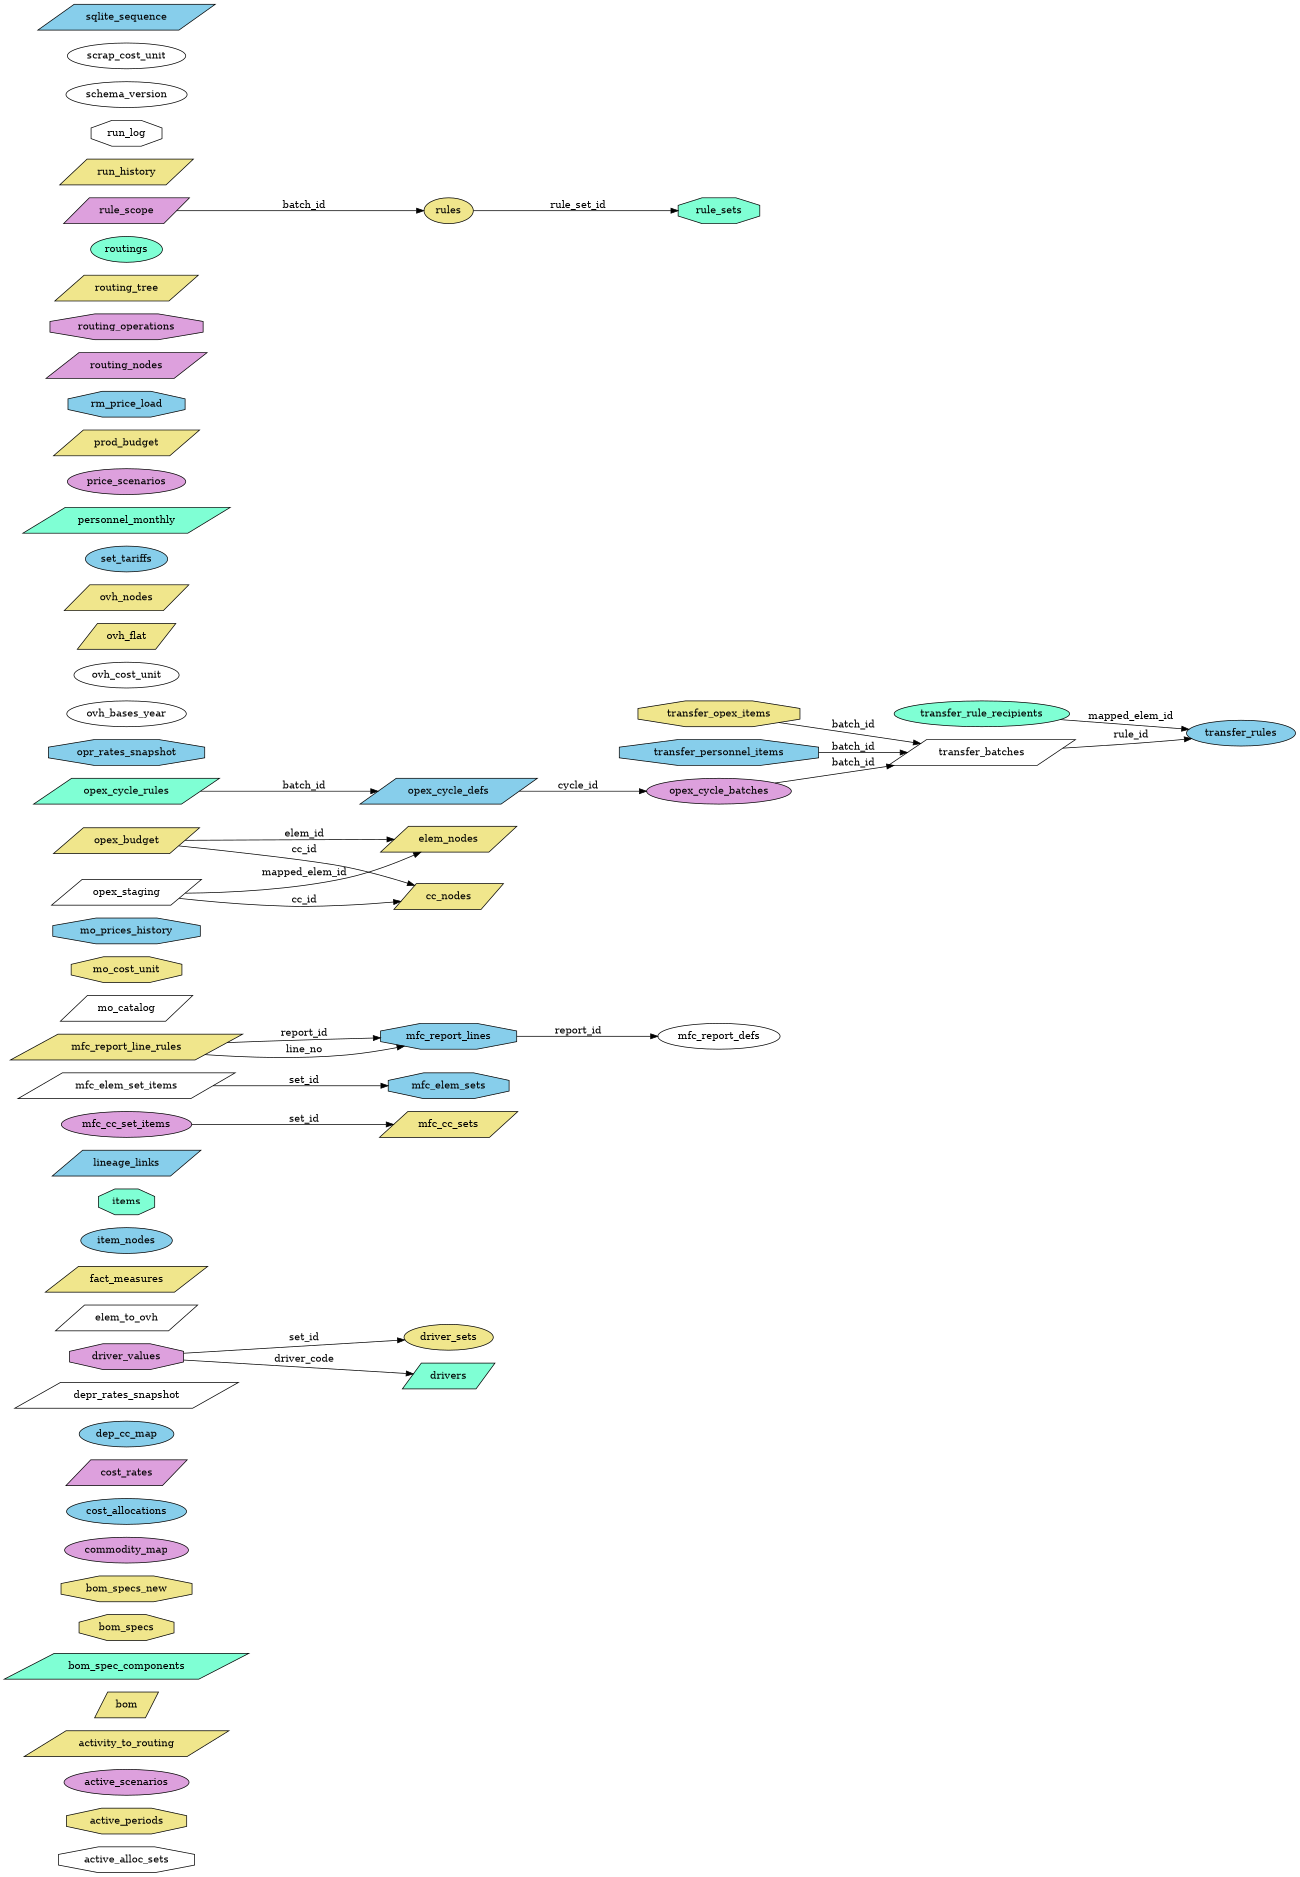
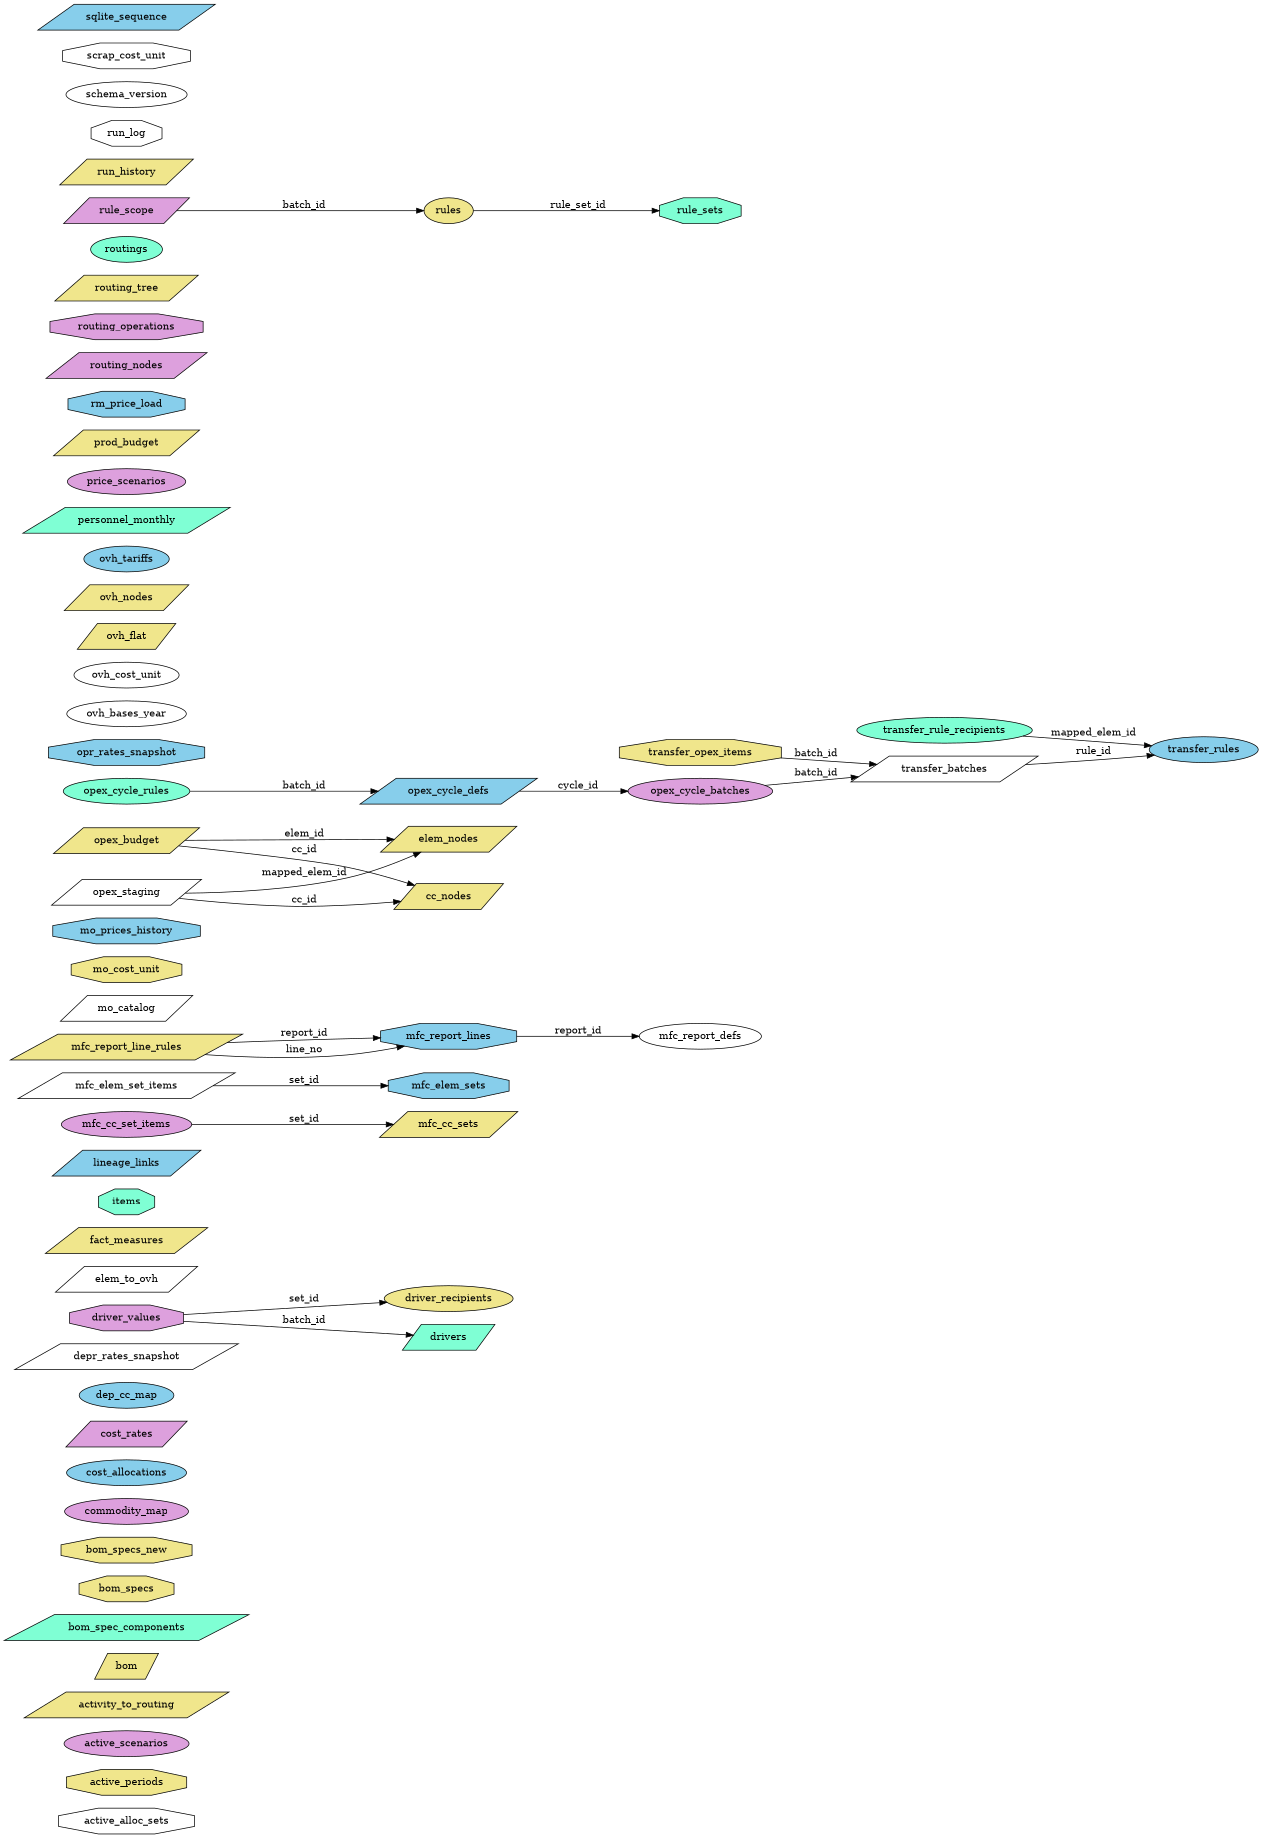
(127, 56) -> (127, 56)
(127, 559) -> (127, 559)
(719, 752) -> none
(127, 791) -> (127, 791)
(127, 1241) -> none
(449, 1337) -> (449, 1299)
(304, 1359) -> (304, 1320)
